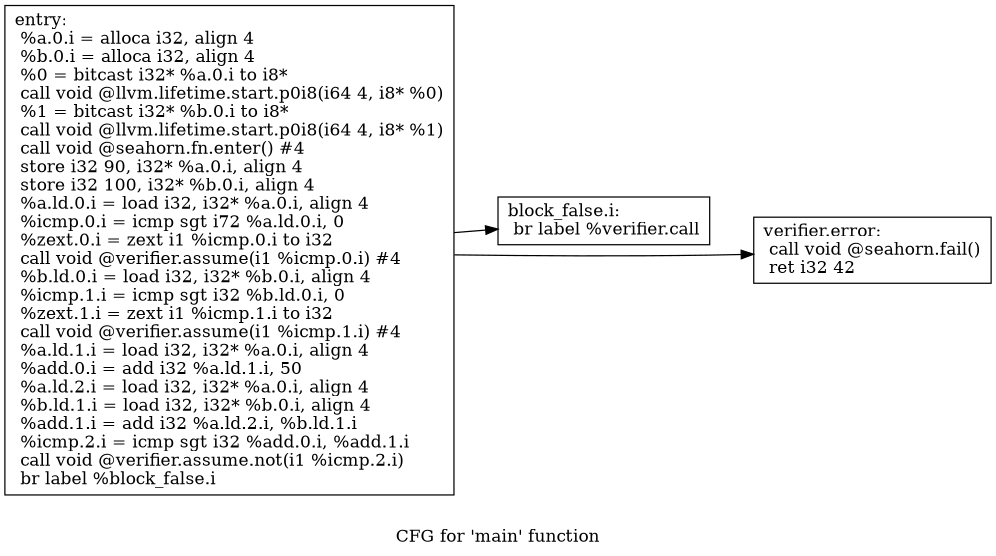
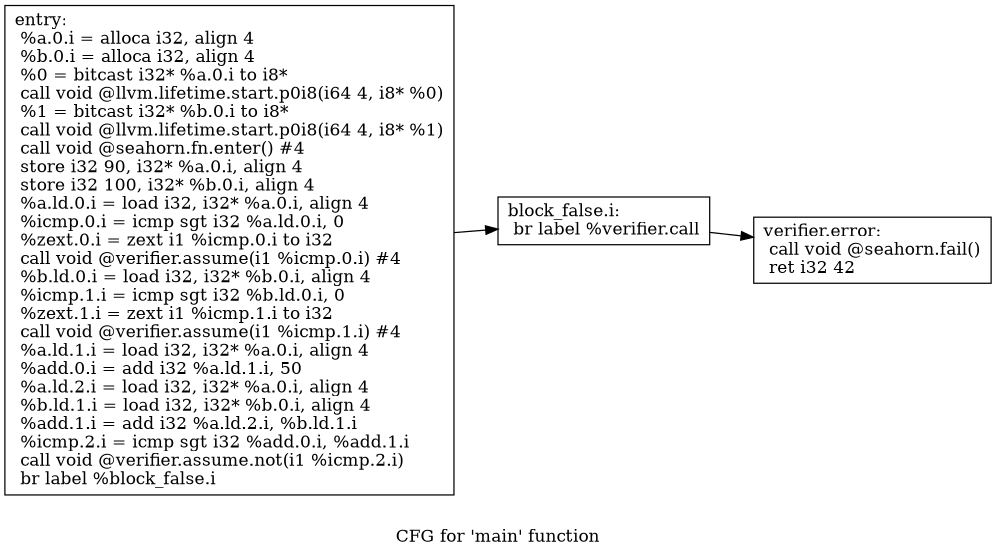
(180, 222) -> (180, 222)
(598, 256) -> (725, 234)
